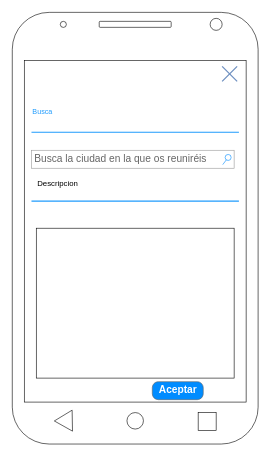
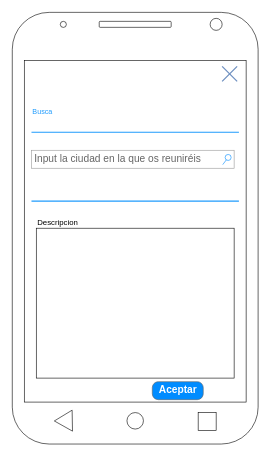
(127, 159) -> (127, 159)
(63, 183) -> (63, 222)
